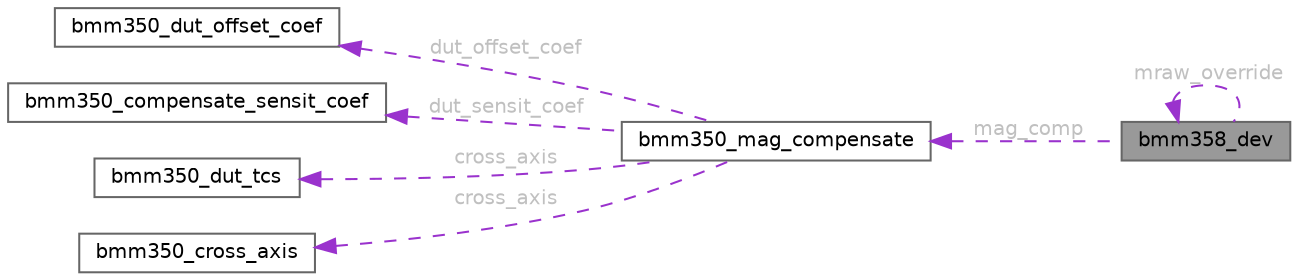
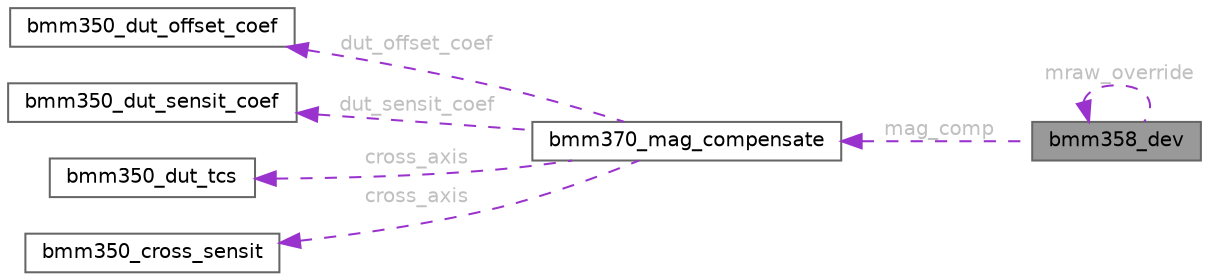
(197, 103) -> (152, 103)
(776, 141) -> (687, 141)
(197, 253) -> (152, 253)
